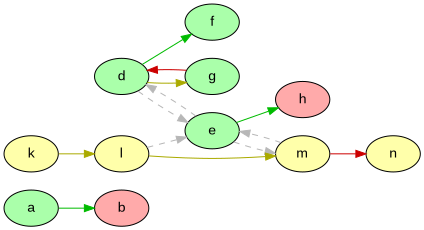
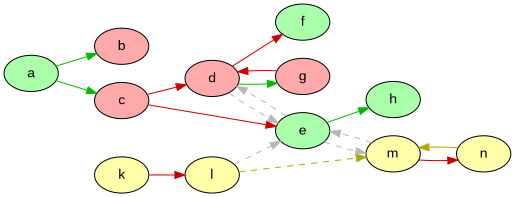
(163, 52) -> (253, 53)
(122, 76) -> (212, 78)
(212, 76) -> (303, 76)
(162, 83) -> (253, 84)
(303, 100) -> (393, 100)
none -> (122, 101)
none -> (443, 147)
(72, 154) -> (162, 175)
(207, 158) -> (298, 165)
